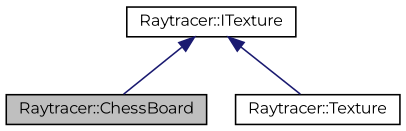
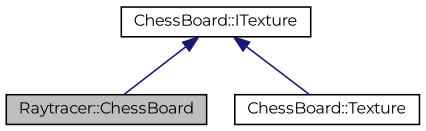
(211, 22) -> (216, 22)
(318, 110) -> (327, 110)
